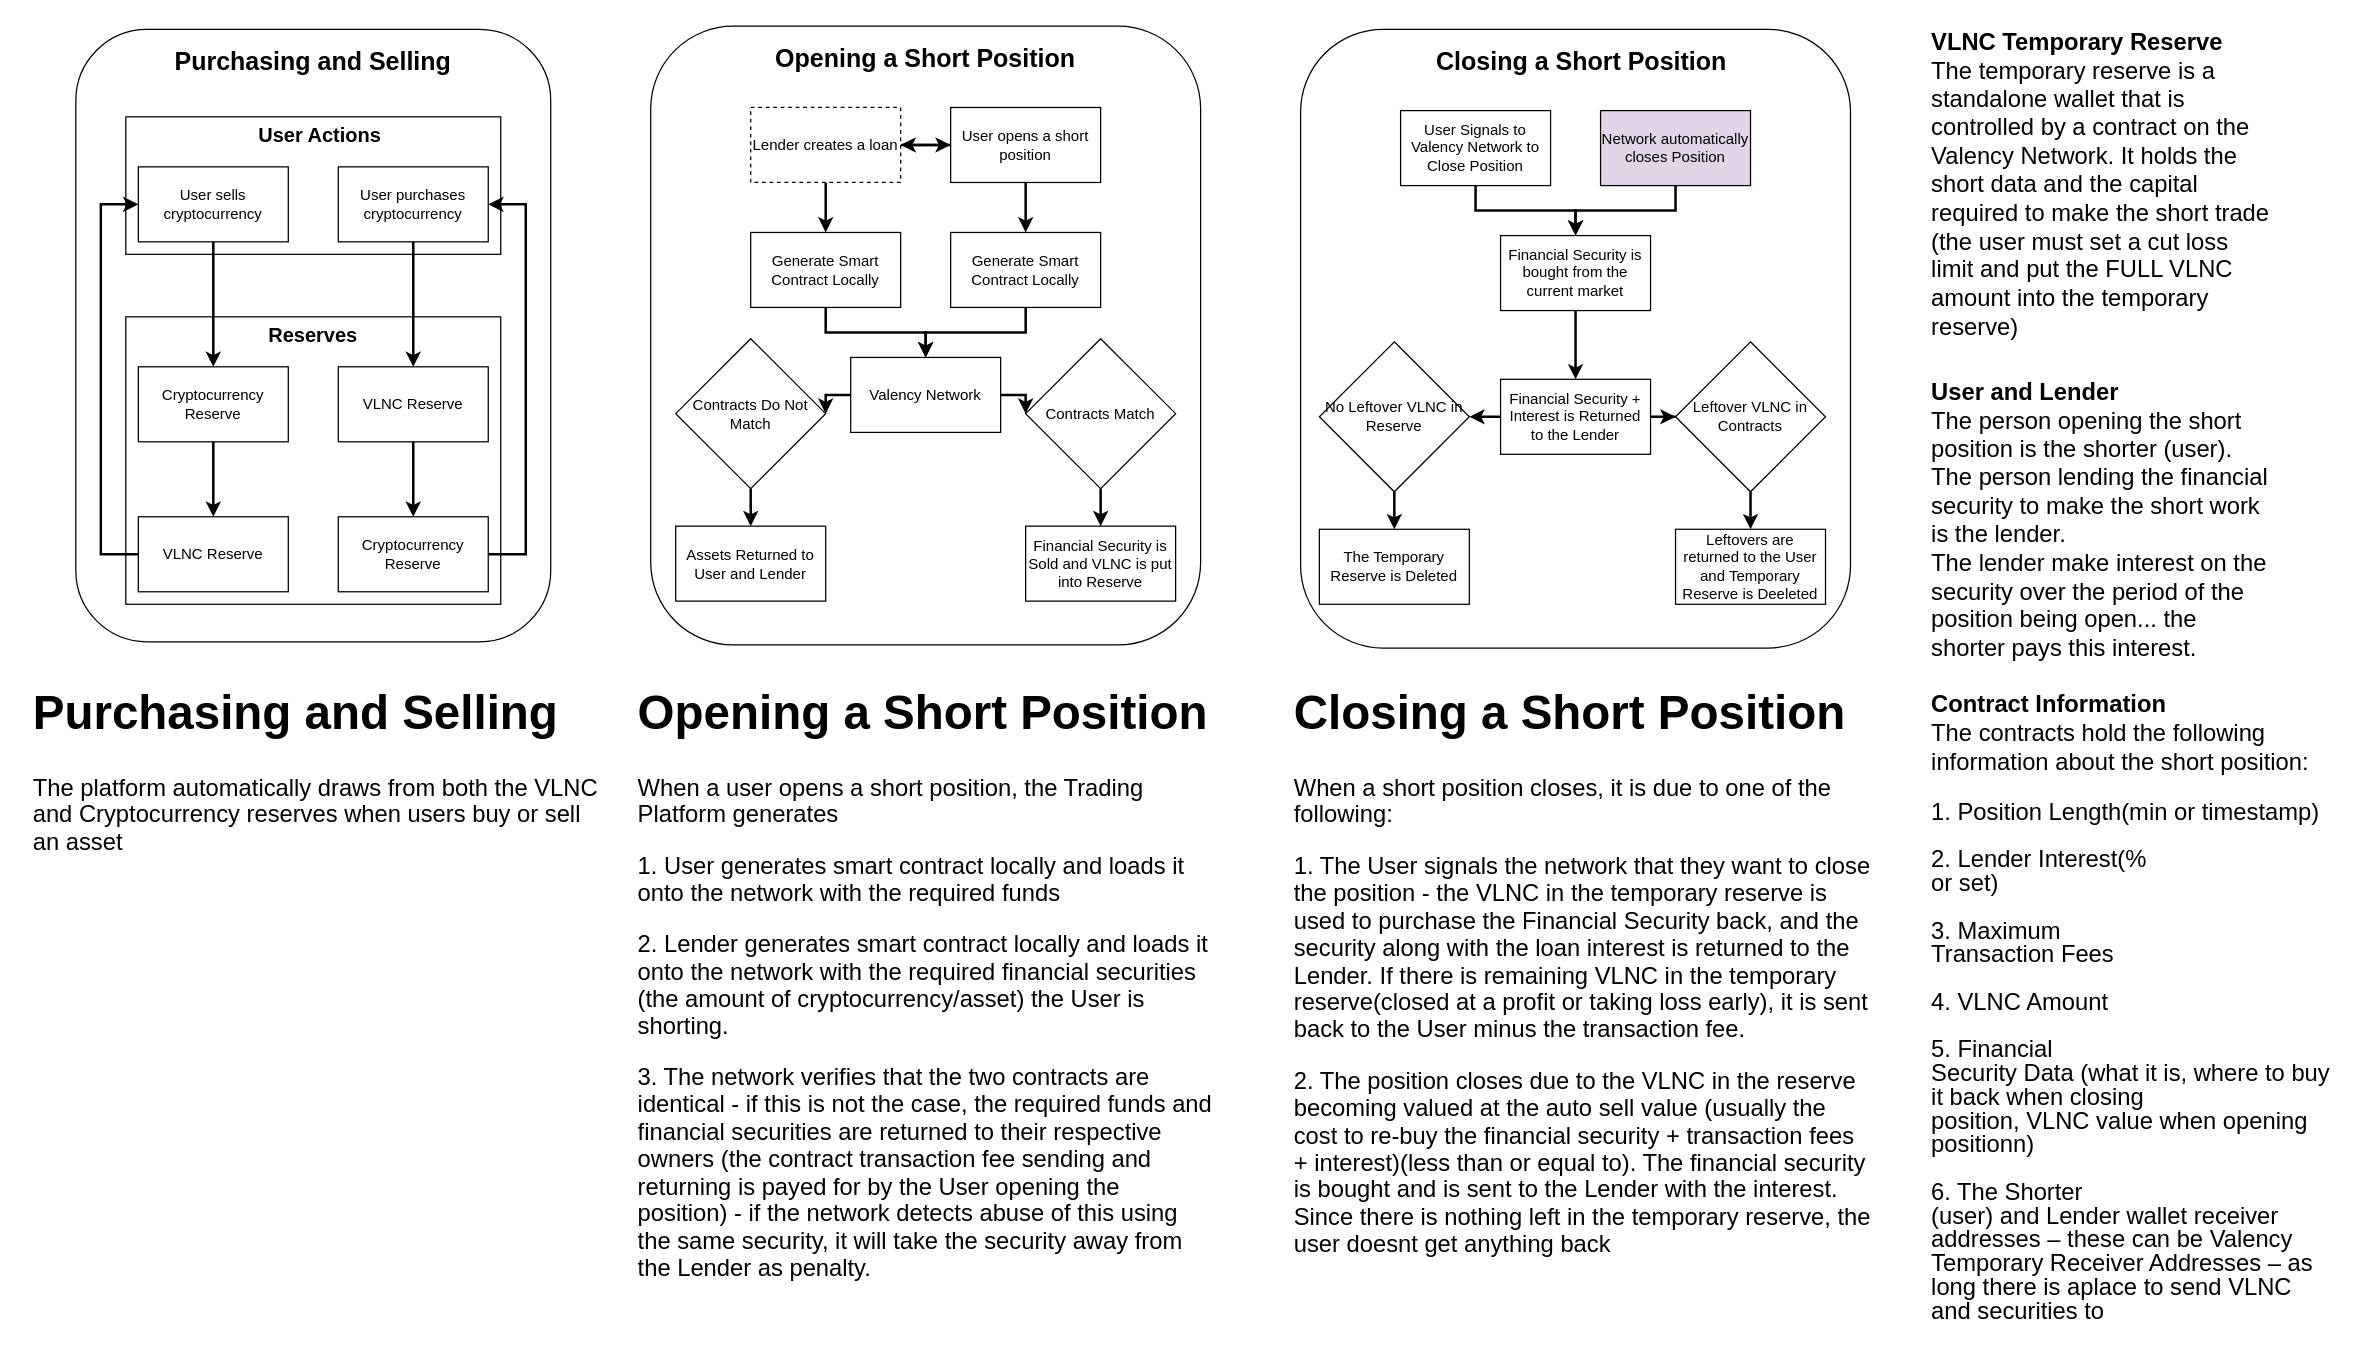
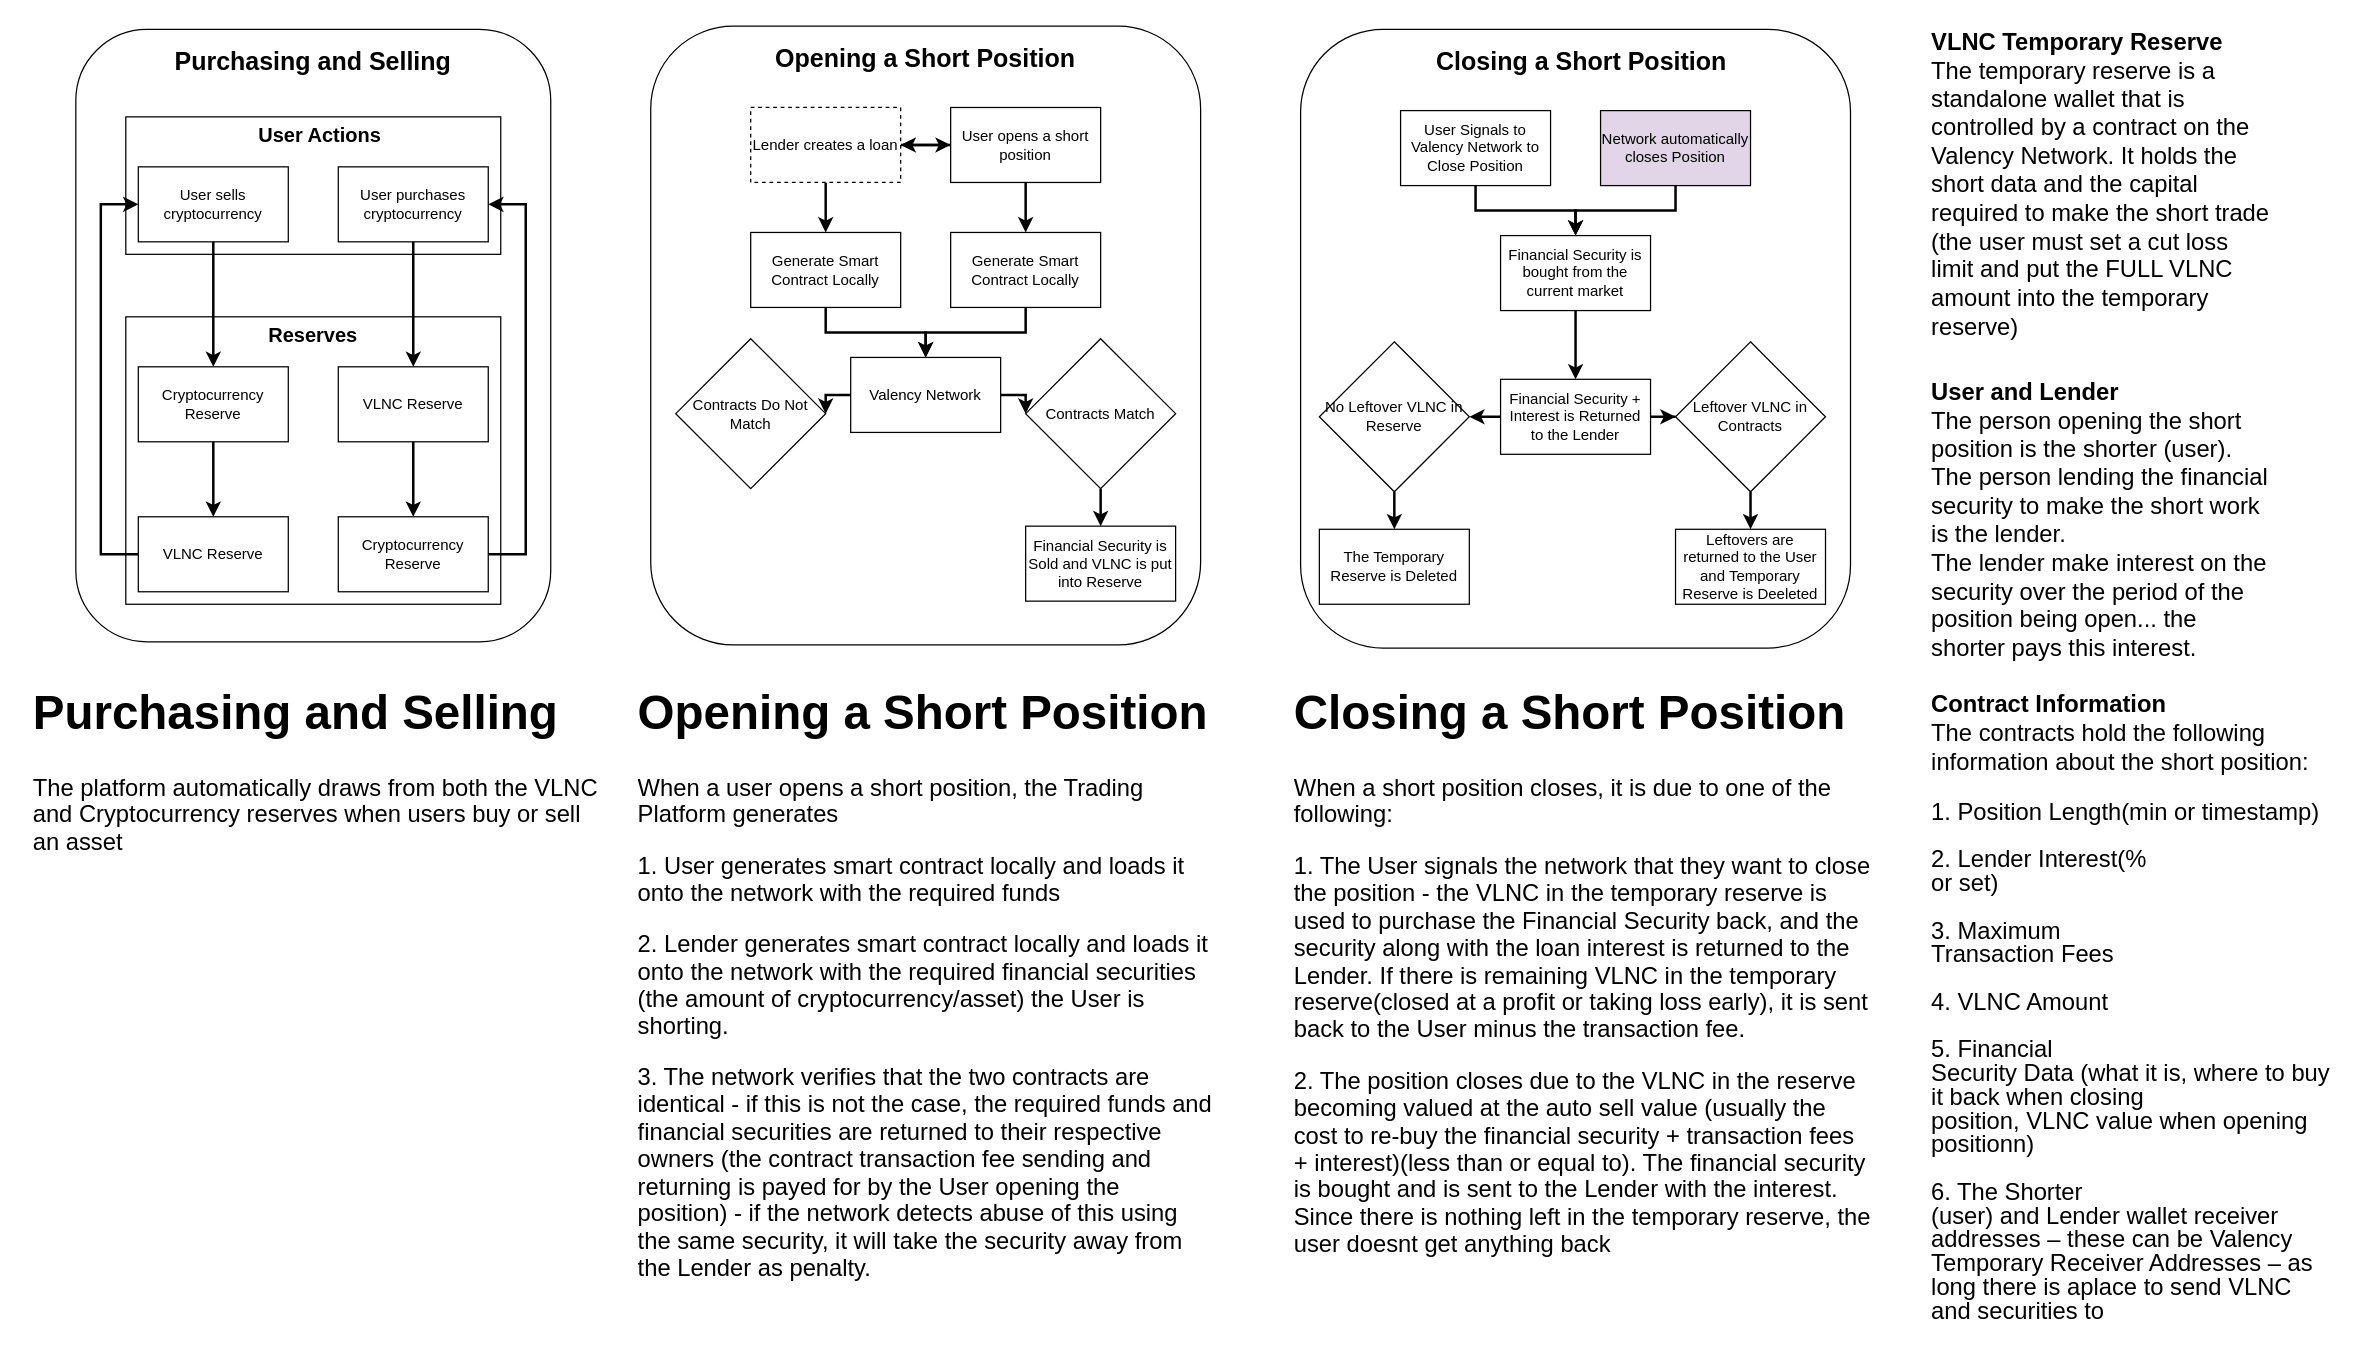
(751, 514) -> none
(751, 564) -> none
